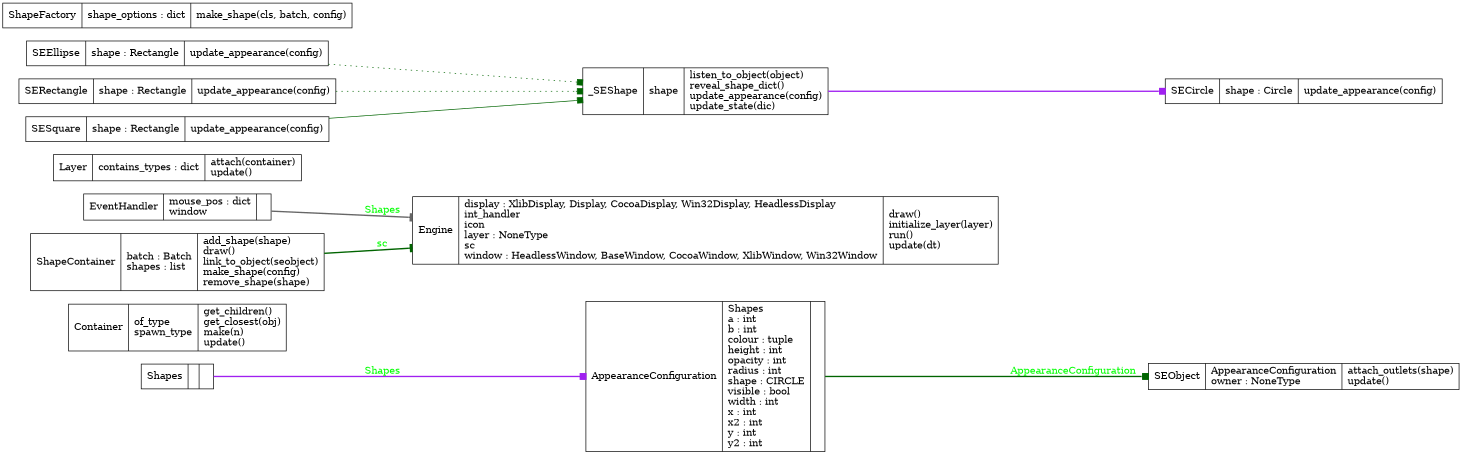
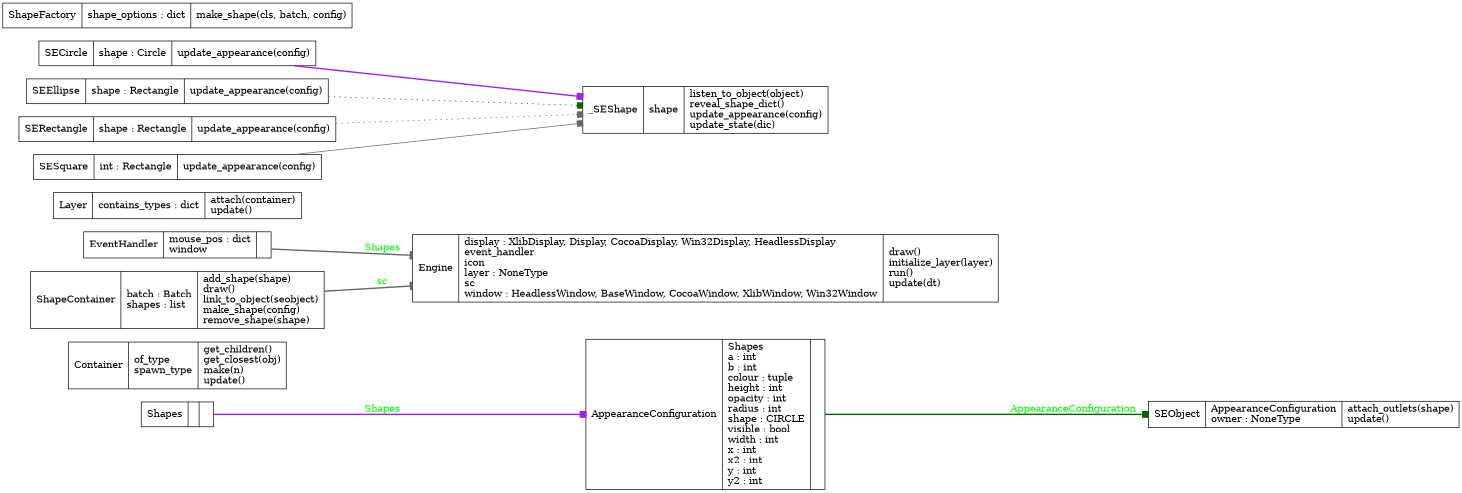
(456, 91) -> (456, 119)
(993, 91) -> (435, 81)
(452, 109) -> (434, 139)
(136, 129) -> (136, 167)
(493, 215) -> (499, 252)
(367, 251) -> (367, 289)
